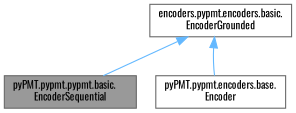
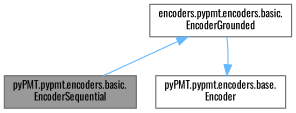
(213, 62) -> (228, 51)
(70, 92) -> (70, 92)
